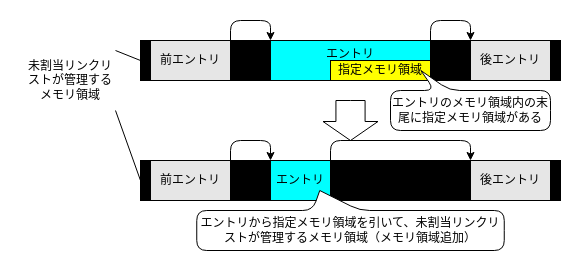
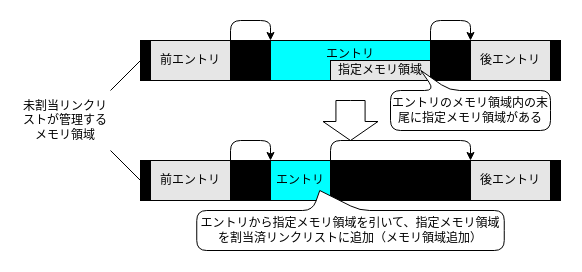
(381, 71) -> (381, 71)
(71, 81) -> (66, 121)
(351, 231) -> (351, 231)
